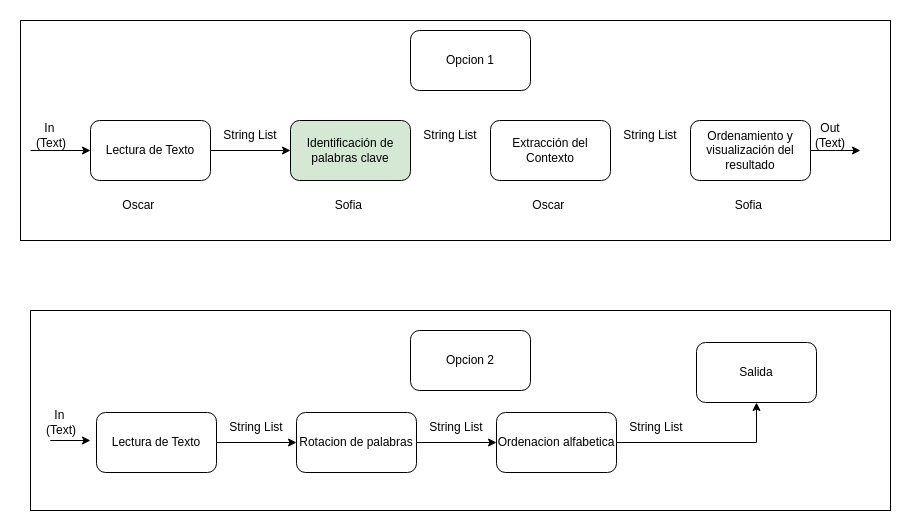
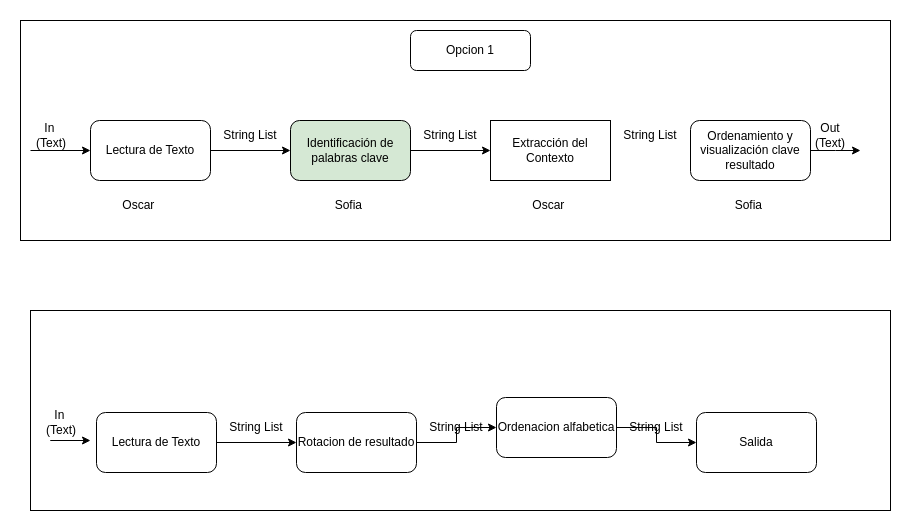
(471, 61) -> (471, 51)
none -> (447, 151)
(551, 151) -> (551, 151)
(751, 151) -> (751, 151)
(471, 361) -> none
(757, 373) -> (757, 443)
(357, 443) -> (357, 443)
(557, 443) -> (557, 428)
